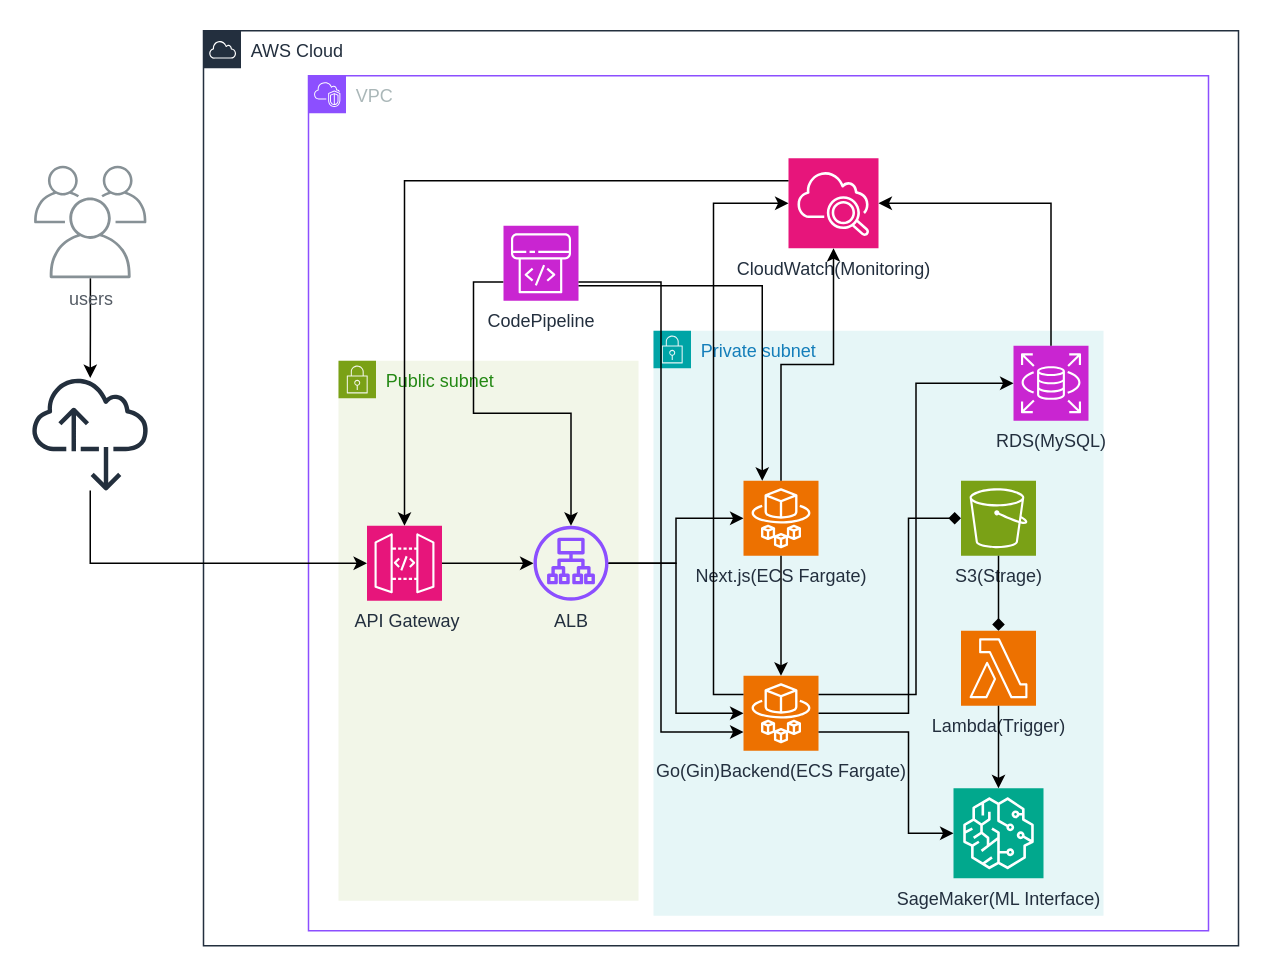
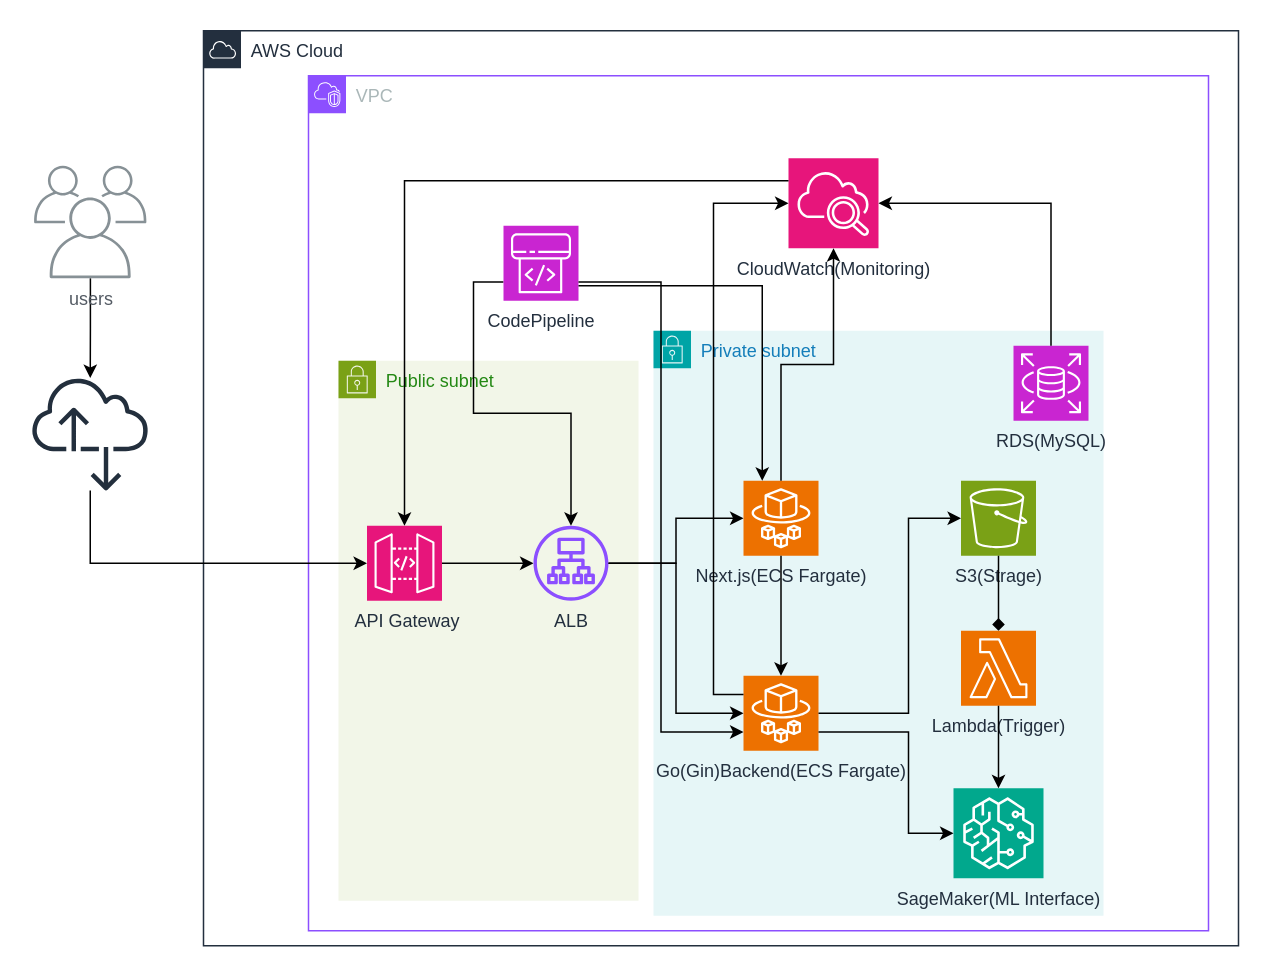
(948, 518) -> (949, 518)
(916, 544) -> none
